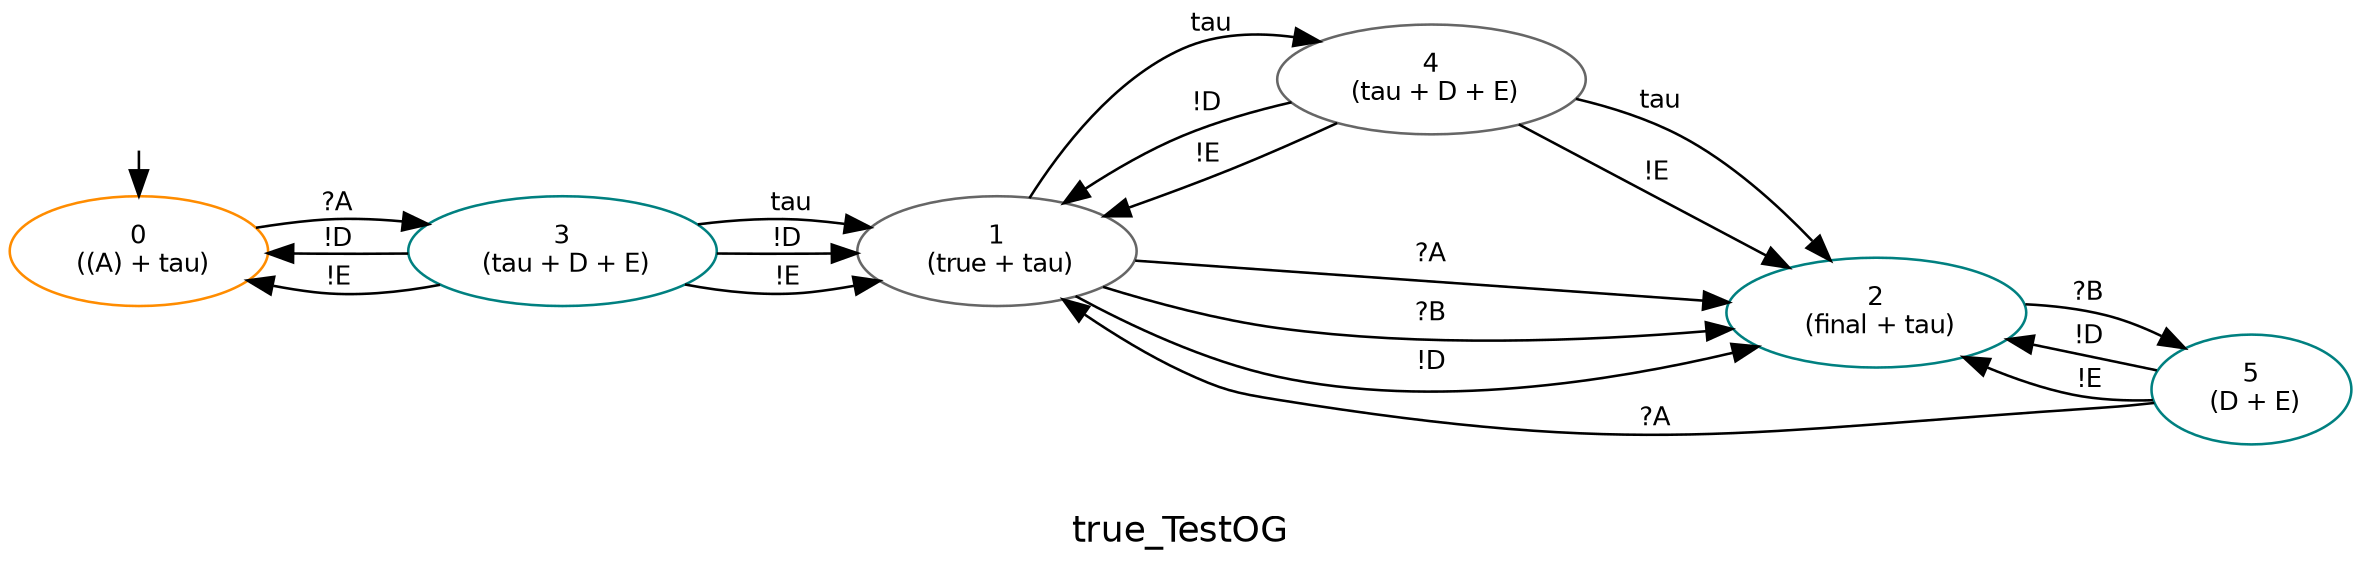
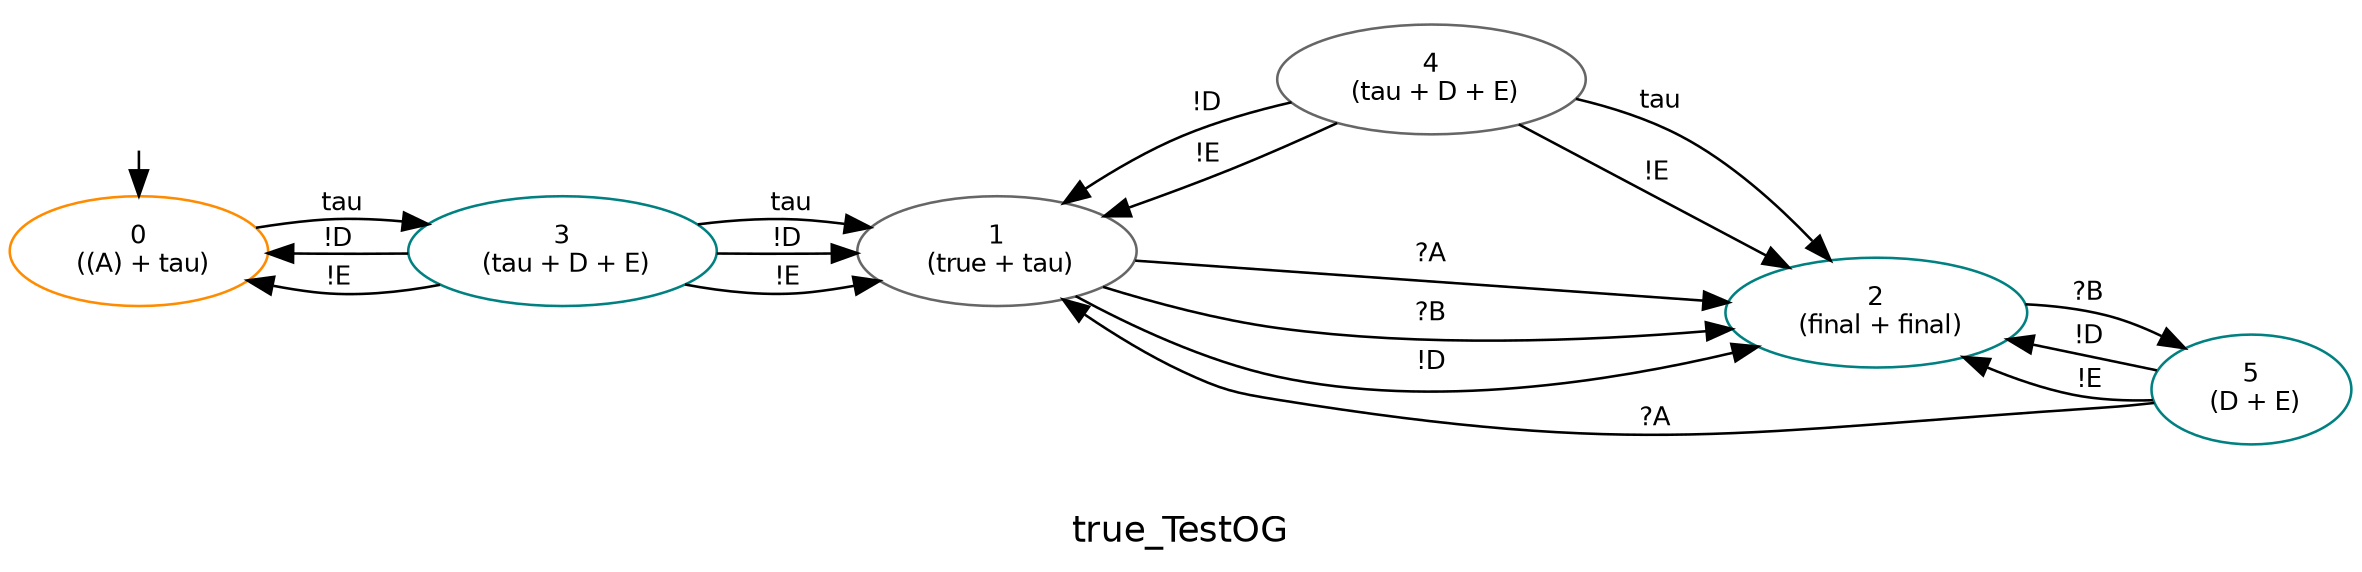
(1138, 75) -> none
(338, 204) -> (338, 204)
(1876, 313) -> (1876, 313)
